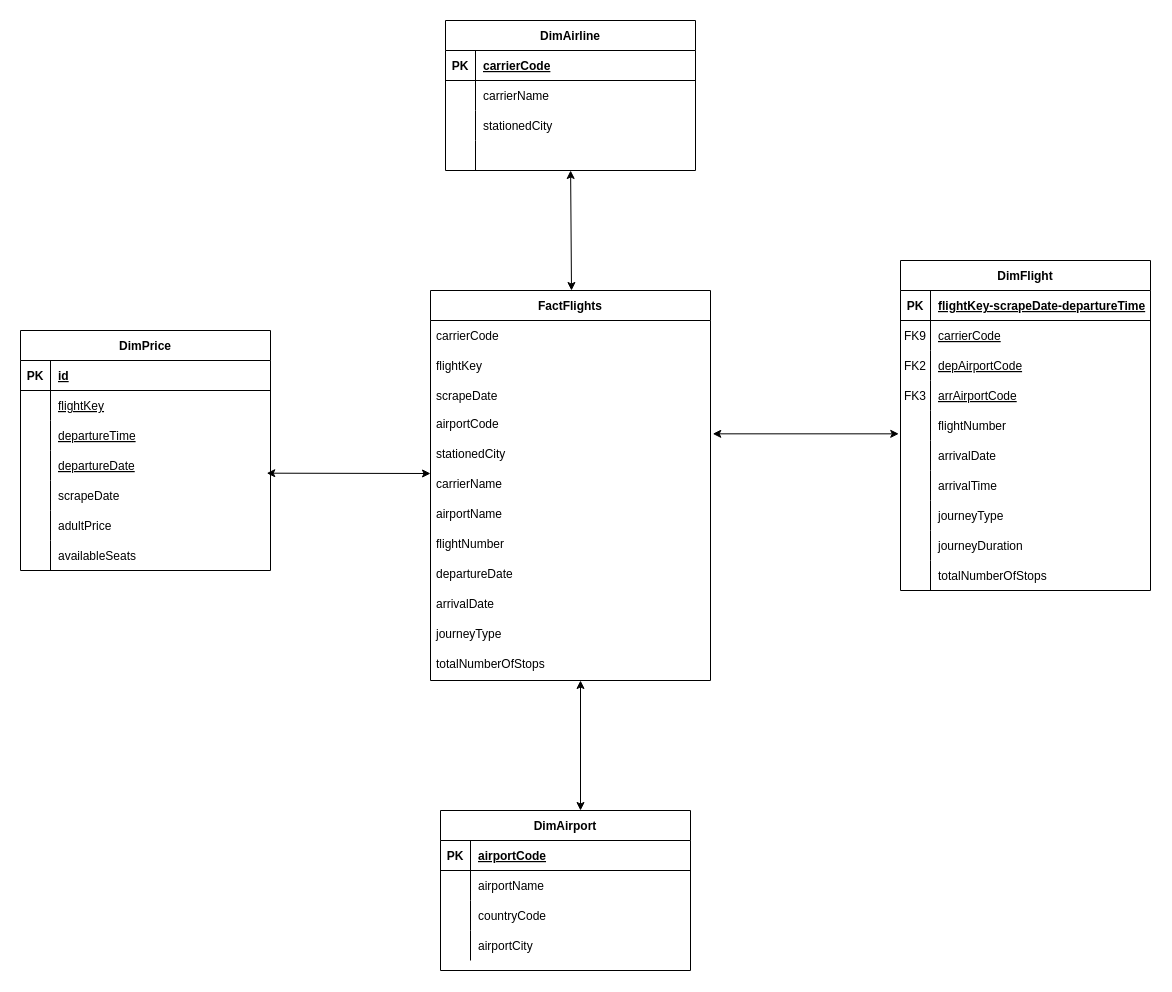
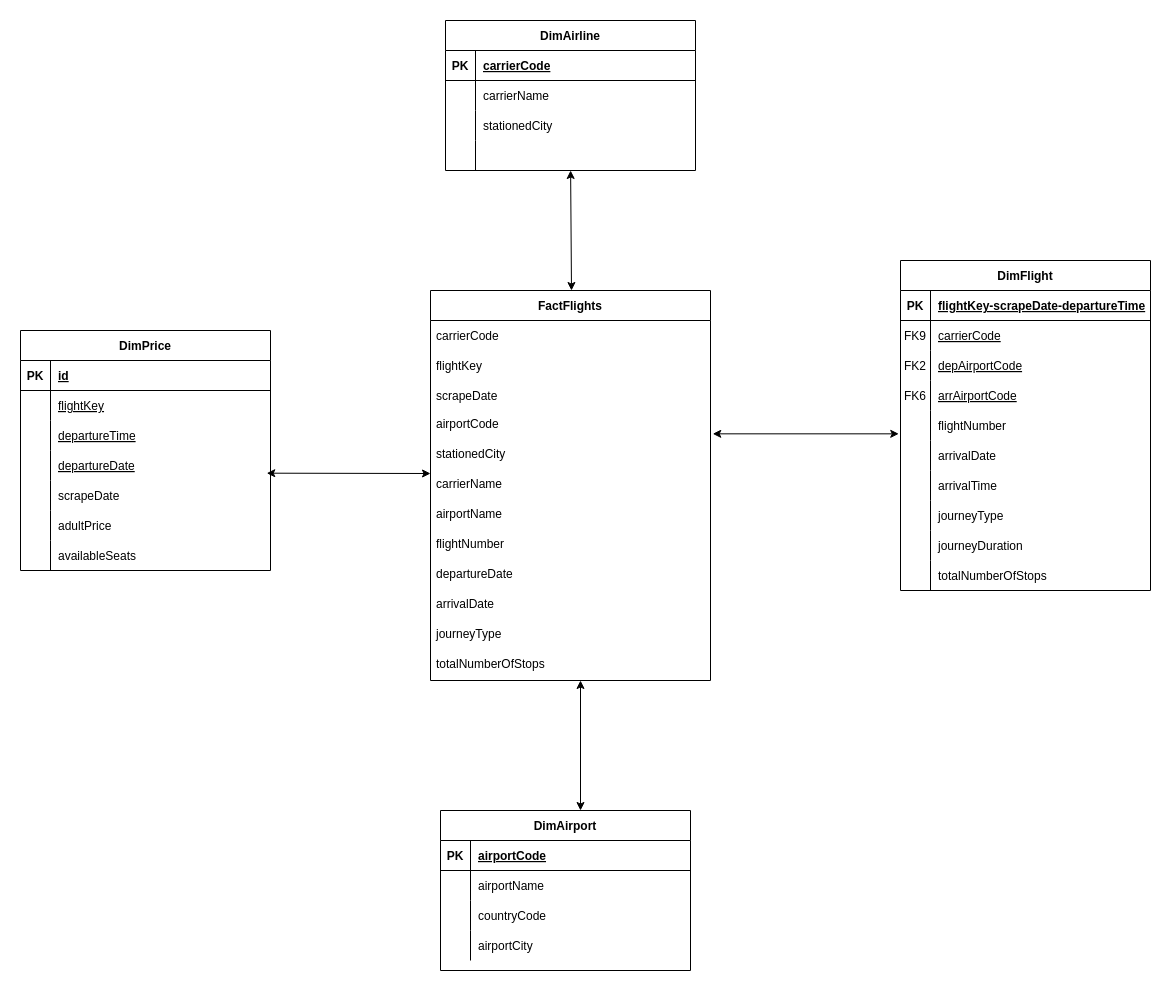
(915, 396) -> (915, 396)
